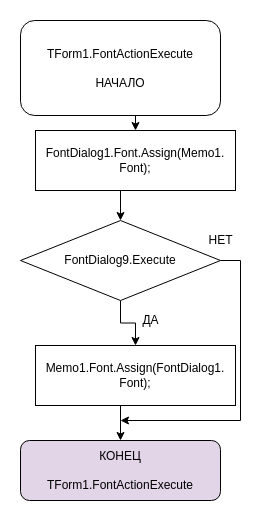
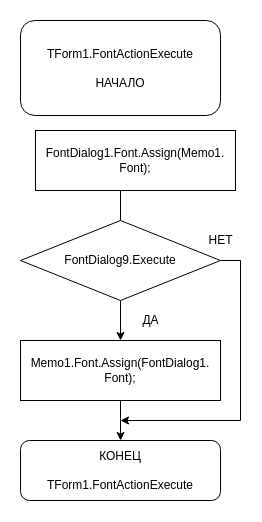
(136, 119) -> none
(121, 212) -> (121, 215)
(136, 376) -> (121, 371)
(121, 471) -> (121, 471)
